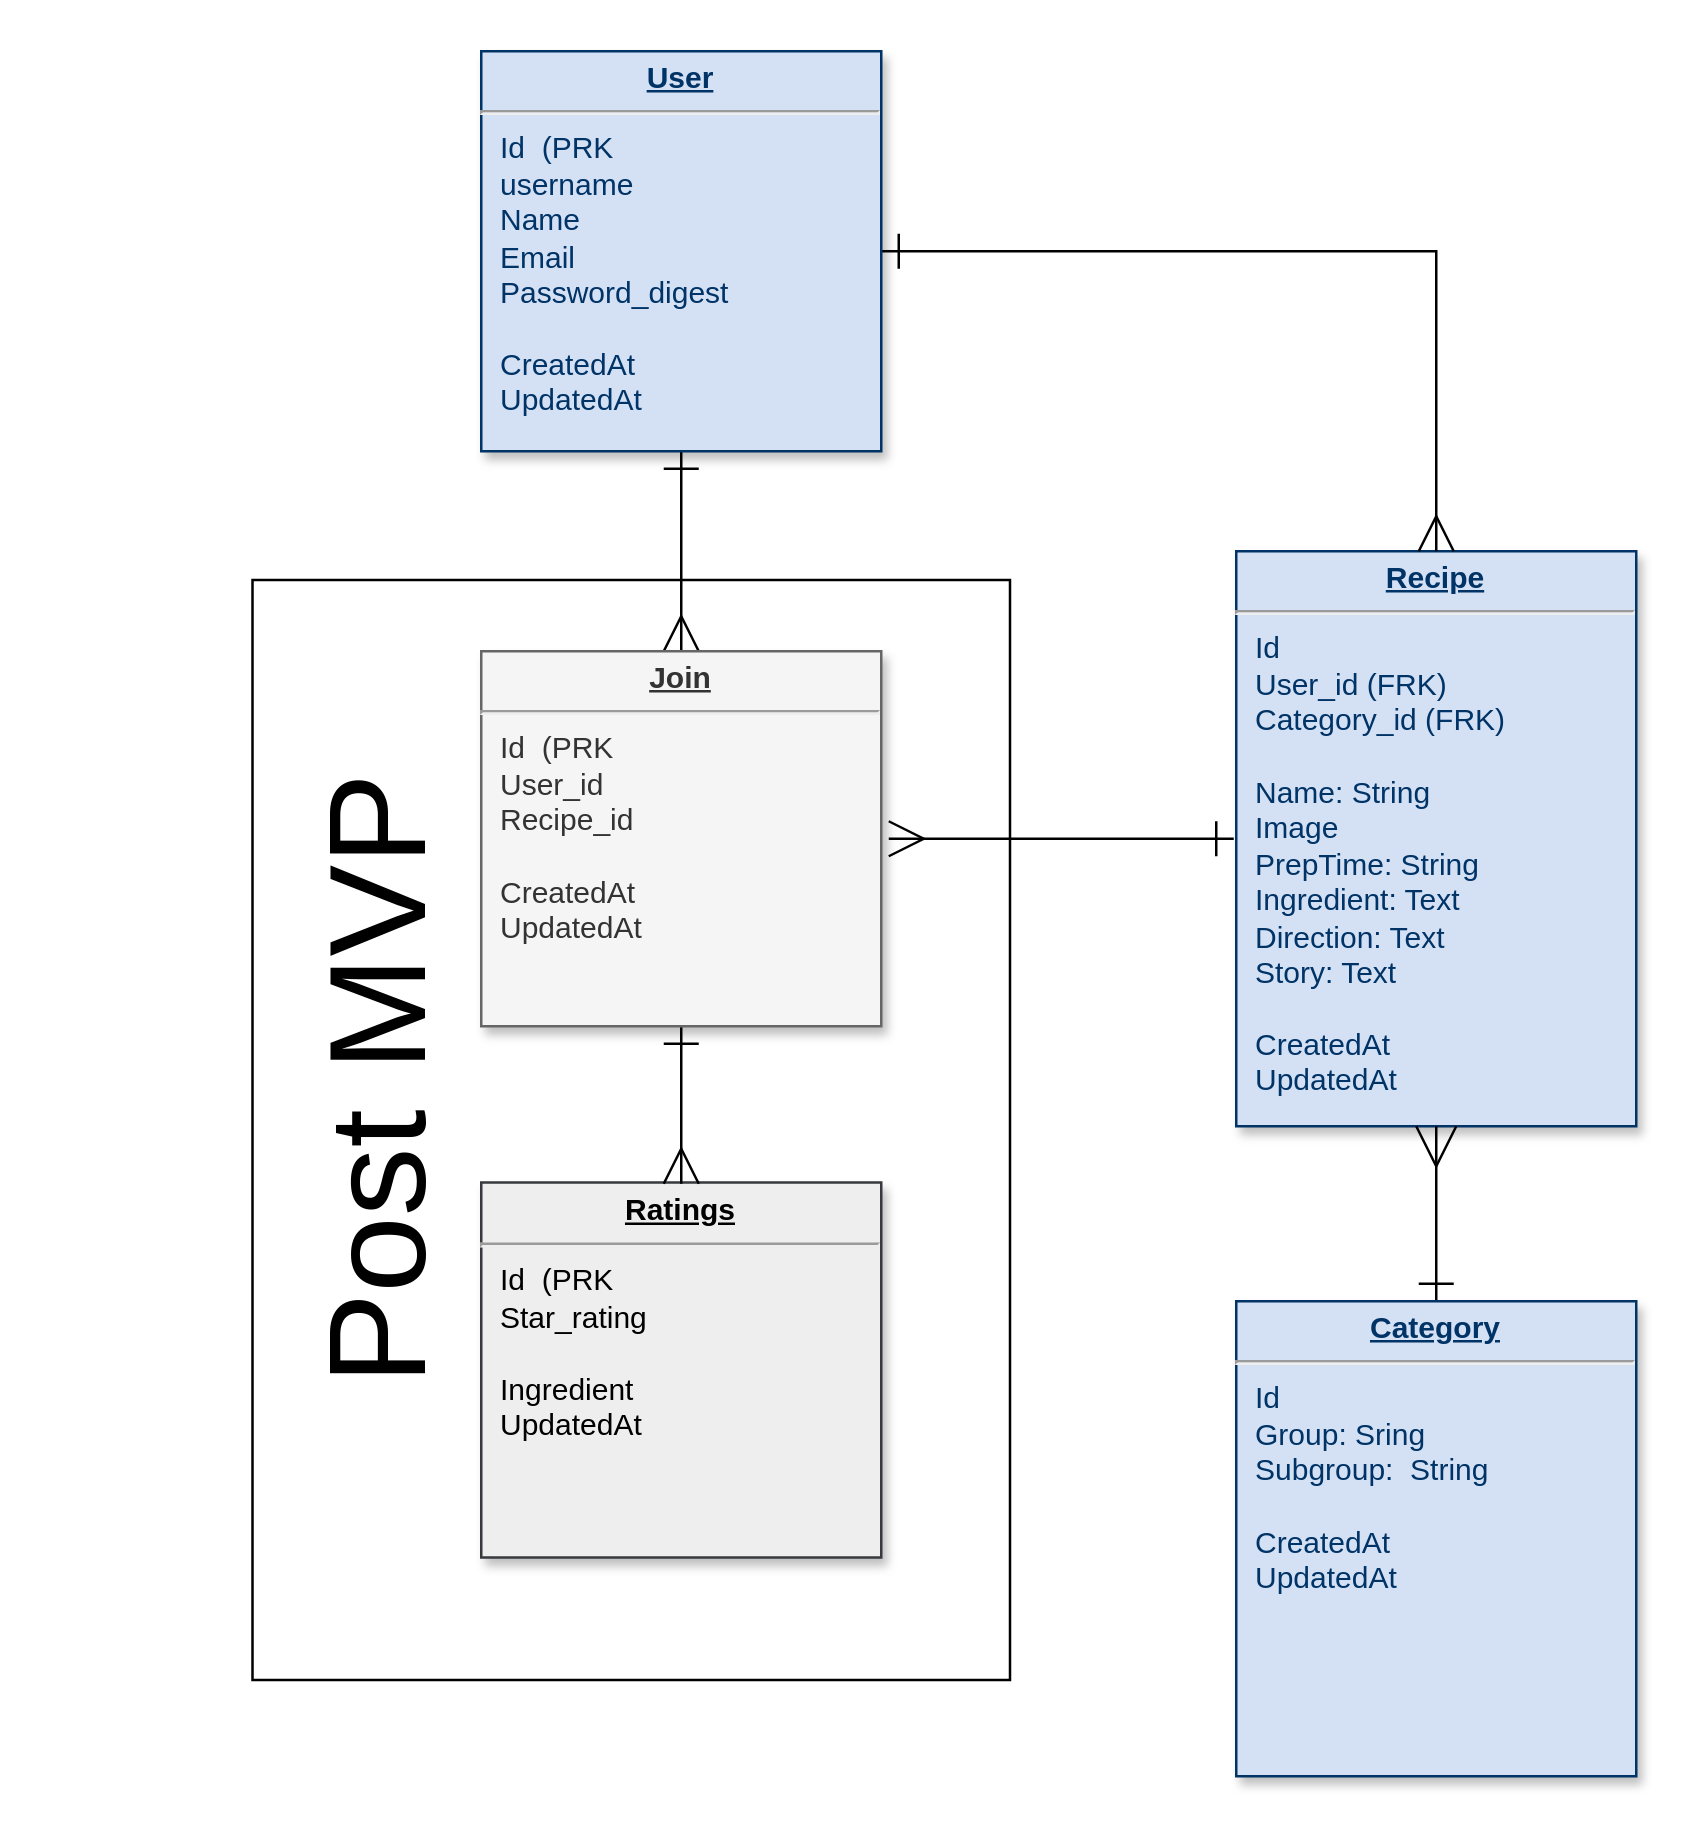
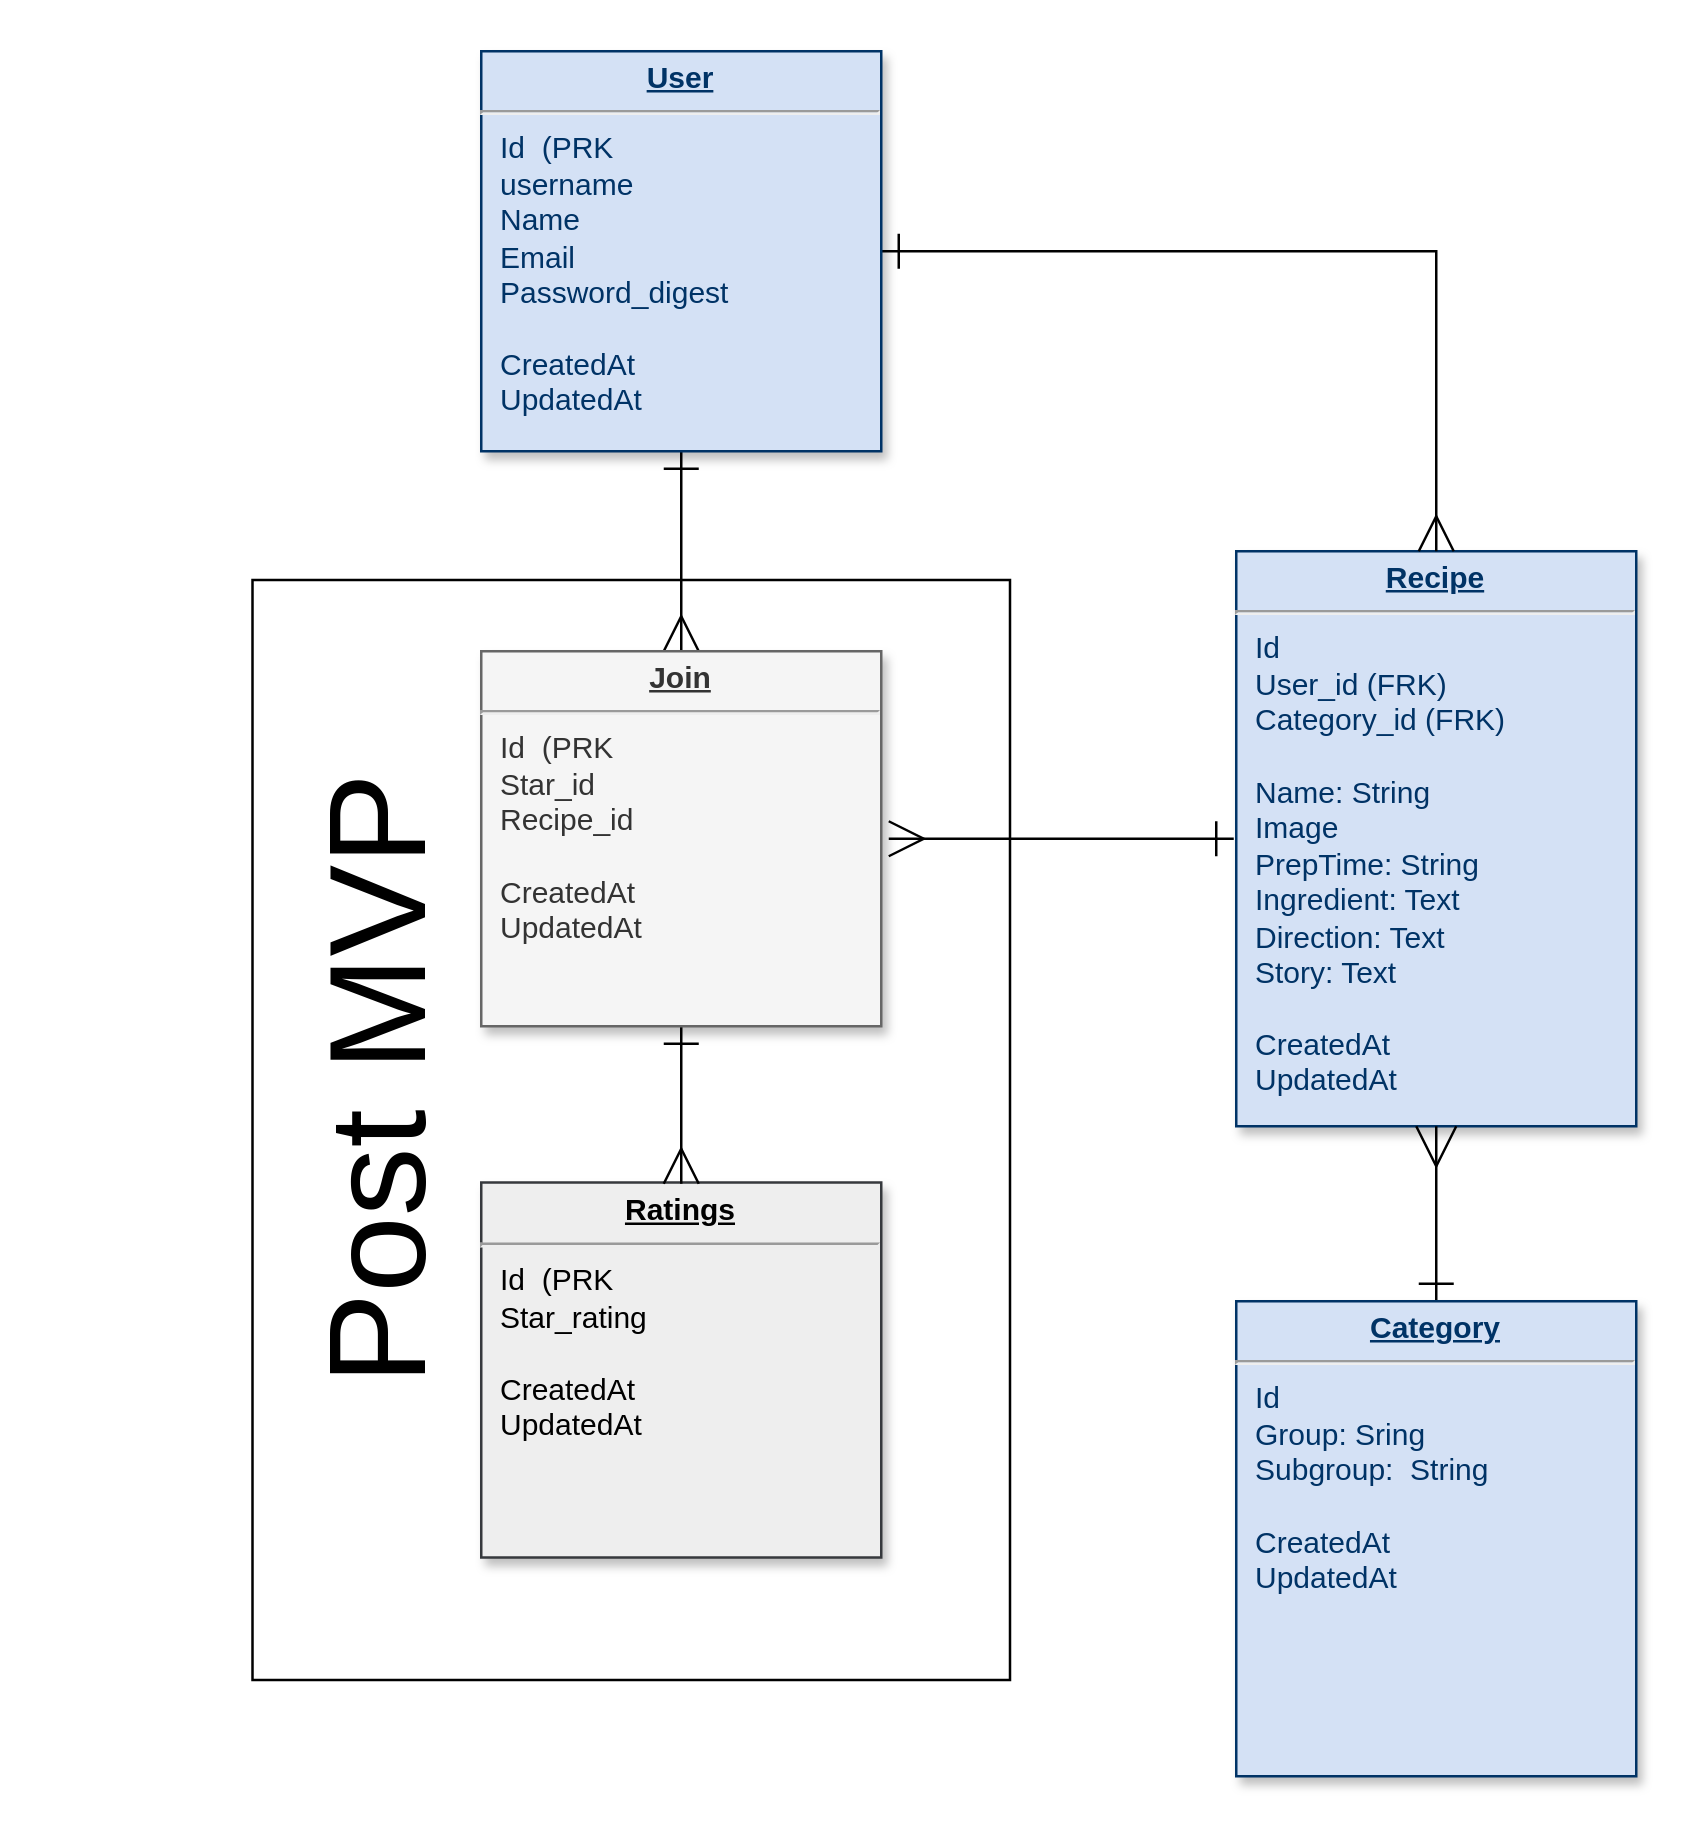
(557, 759) -> (557, 759)
(570, 1274) -> (570, 1274)
